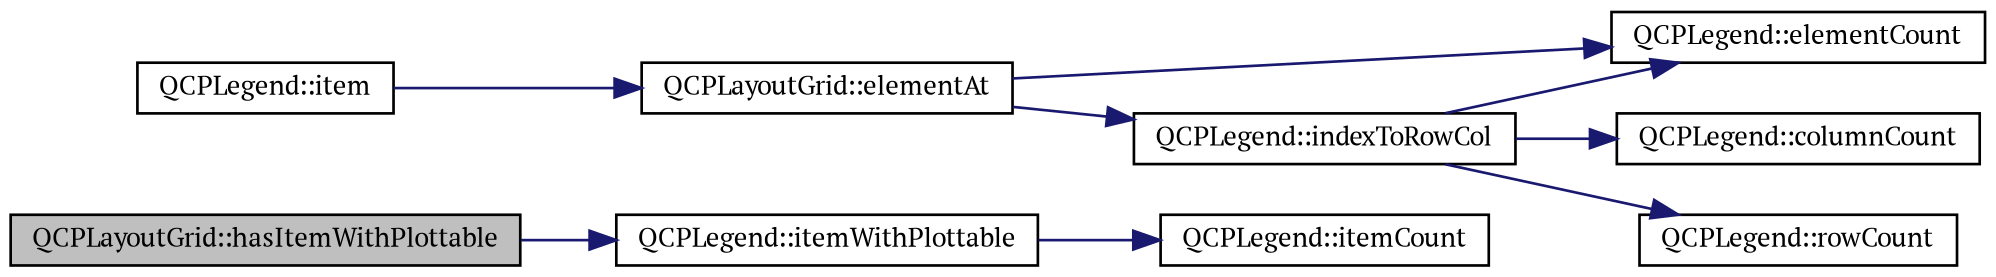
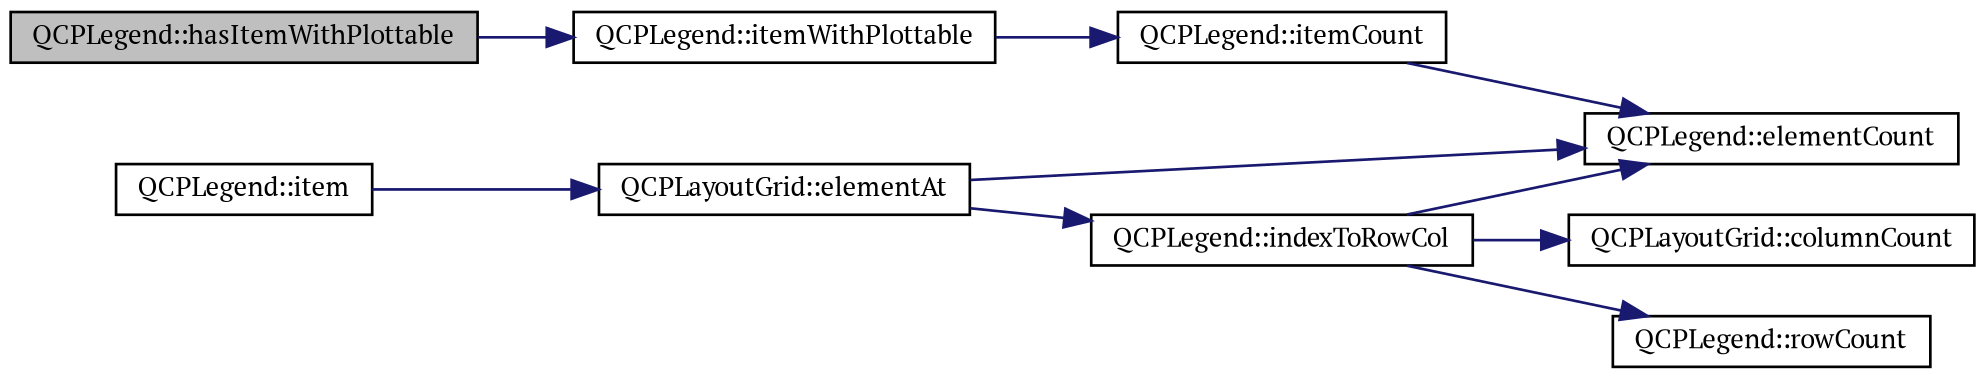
none -> (1514, 85)
(1798, 139) -> (1772, 240)
(265, 240) -> (244, 37)
